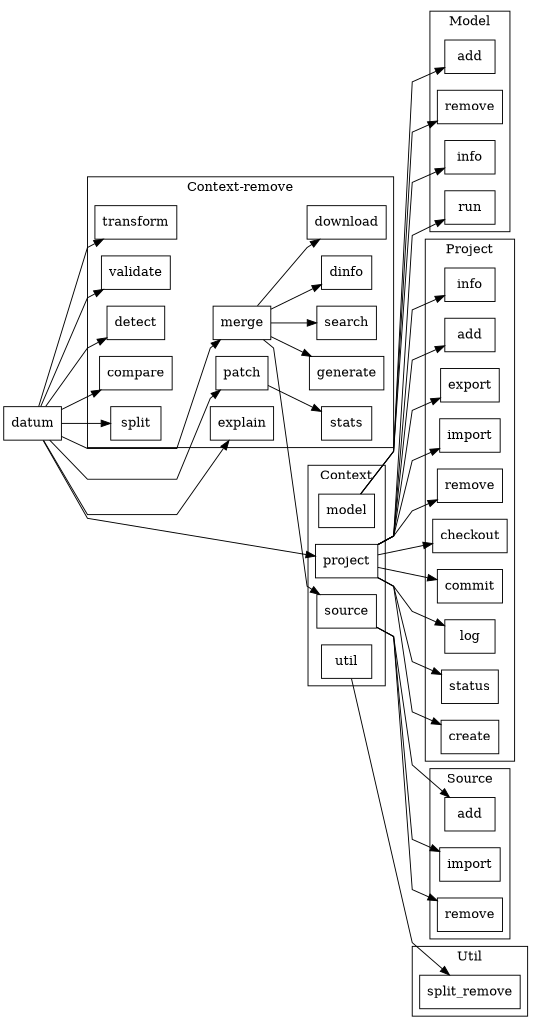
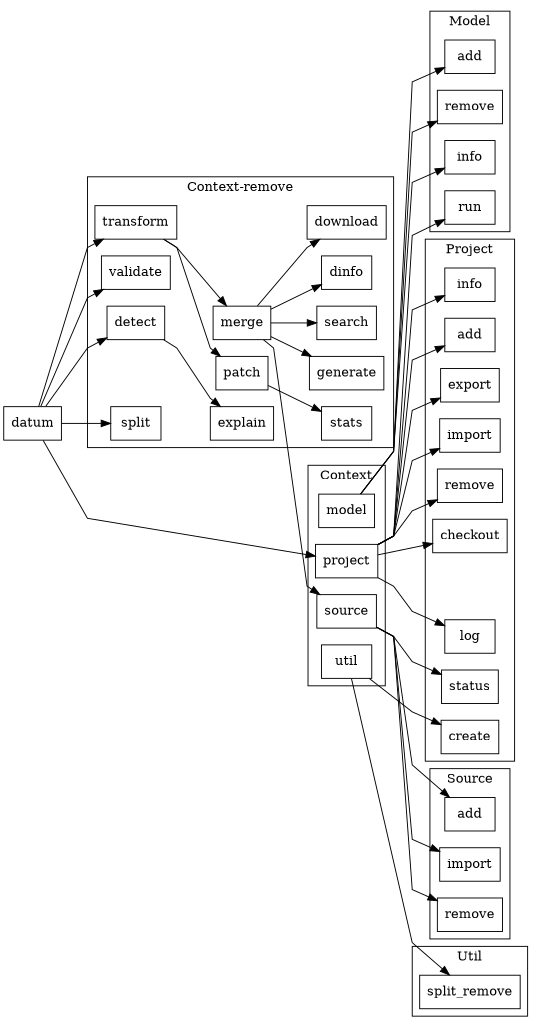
(136, 373) -> none
(179, 442) -> (194, 267)
(150, 479) -> (192, 292)
(130, 515) -> (190, 368)
(470, 586) -> none
(408, 646) -> (404, 650)
(403, 651) -> (392, 696)
